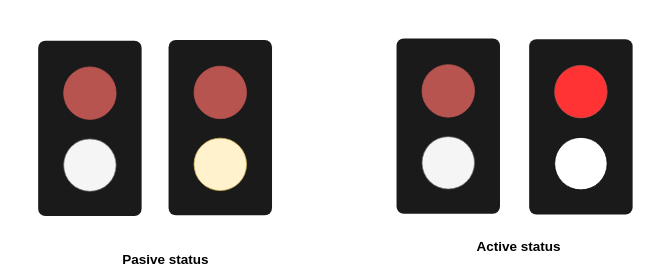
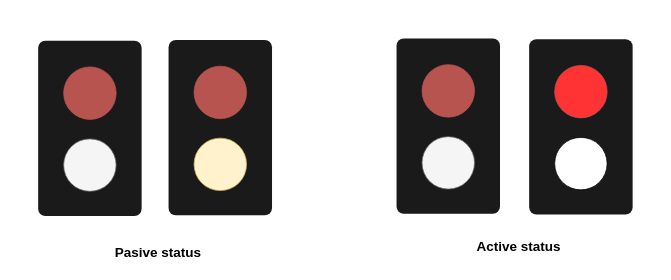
(166, 260) -> (158, 252)
